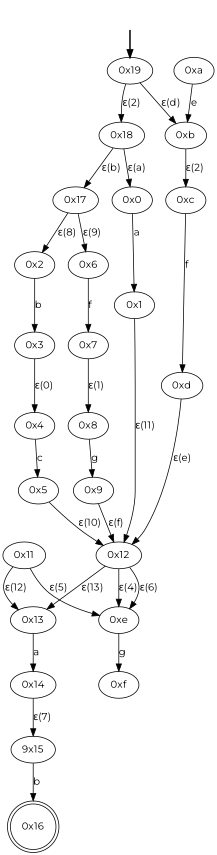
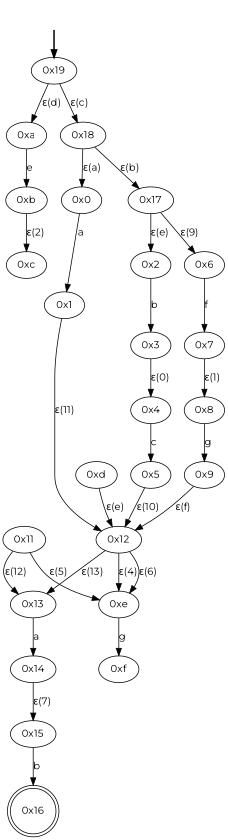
(155, 100) -> (41, 100)
(132, 103) -> (80, 103)
(67, 233) -> (160, 233)
(184, 289) -> none
(33, 750) -> (33, 734)
